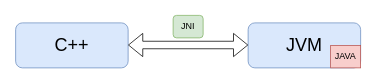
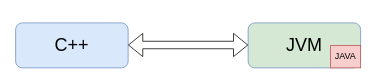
(188, 27) -> none
(304, 45) -> (304, 45)
